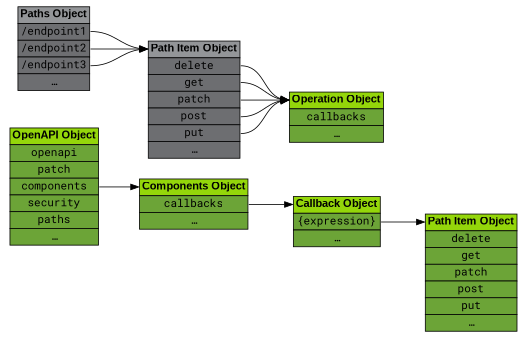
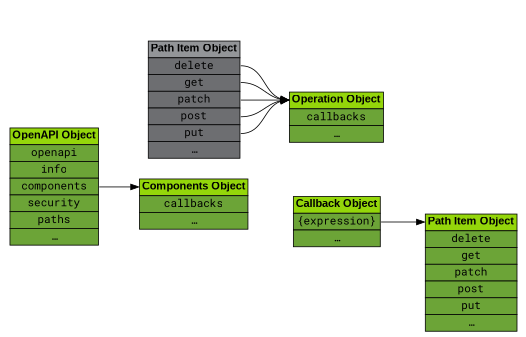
(54, 48) -> none
(54, 169) -> (54, 169)
(267, 204) -> none
